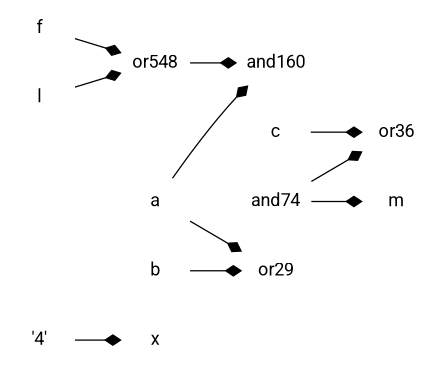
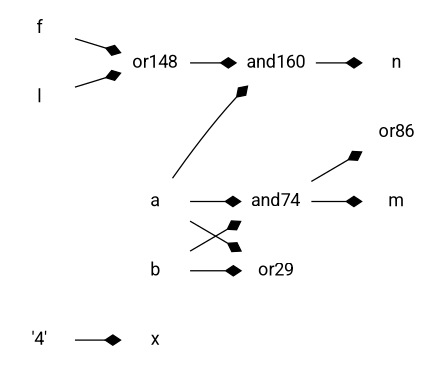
(155, 63) -> (155, 63)
none -> (397, 63)
(276, 132) -> none
(397, 132) -> (397, 132)
none -> (208, 201)
none -> (208, 241)
